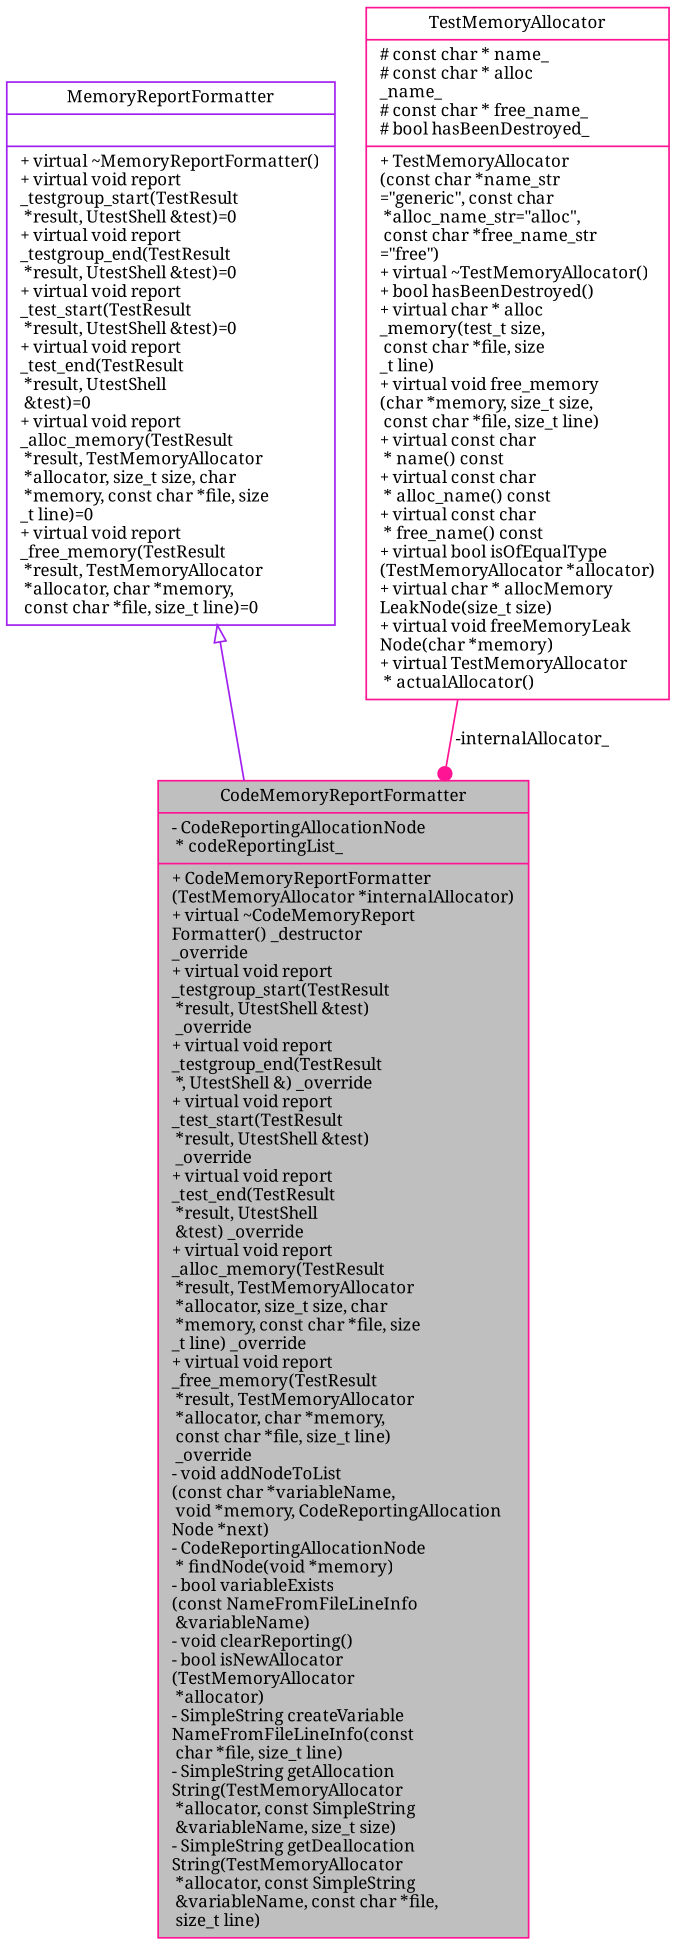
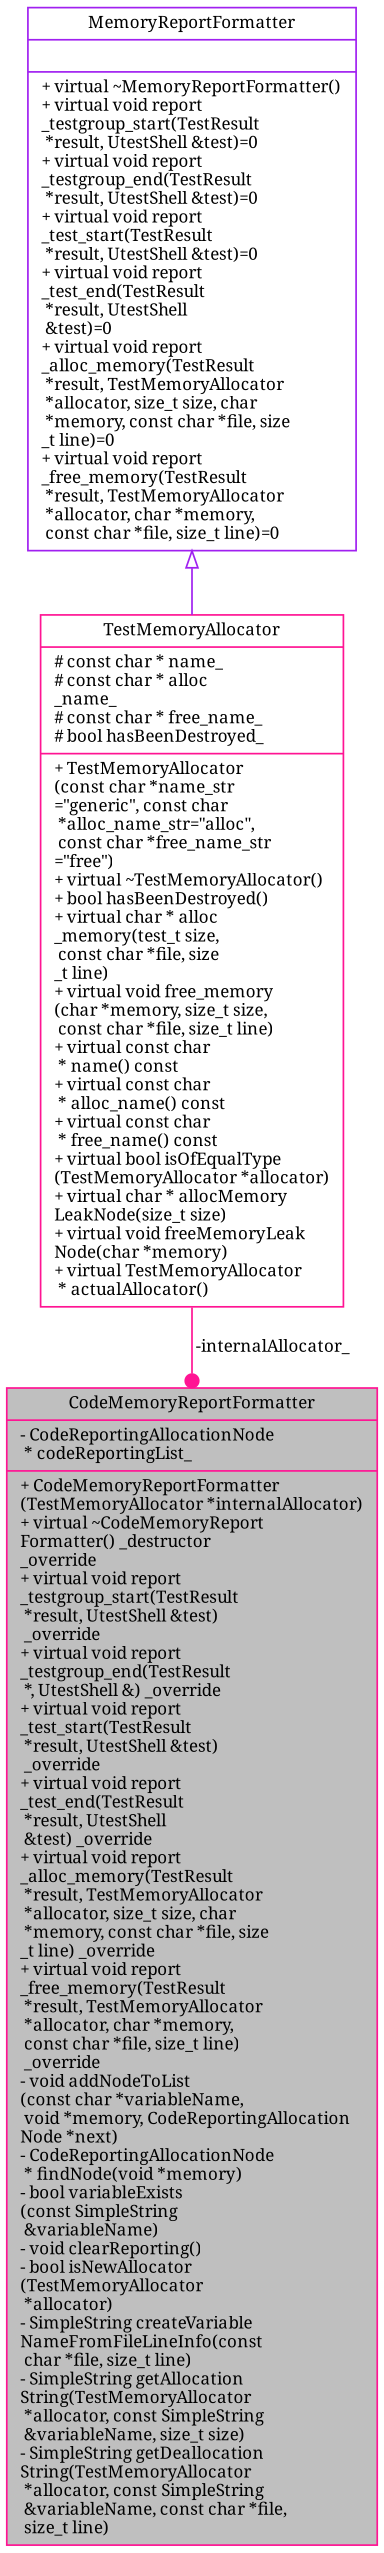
(232, 711) -> (192, 591)
(295, 1605) -> (100, 2212)
